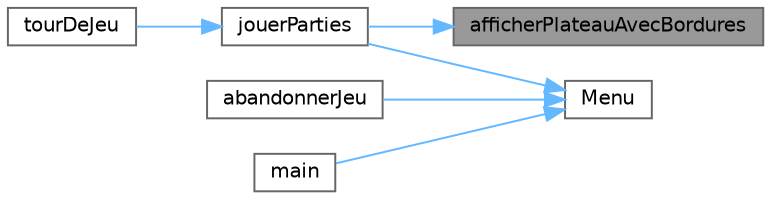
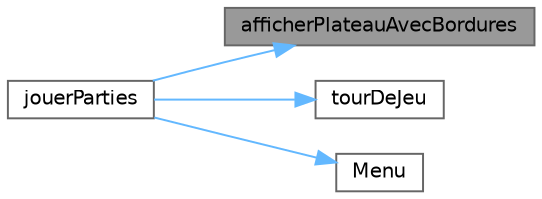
(169, 27) -> (224, 100)
(295, 100) -> none
(295, 173) -> none
